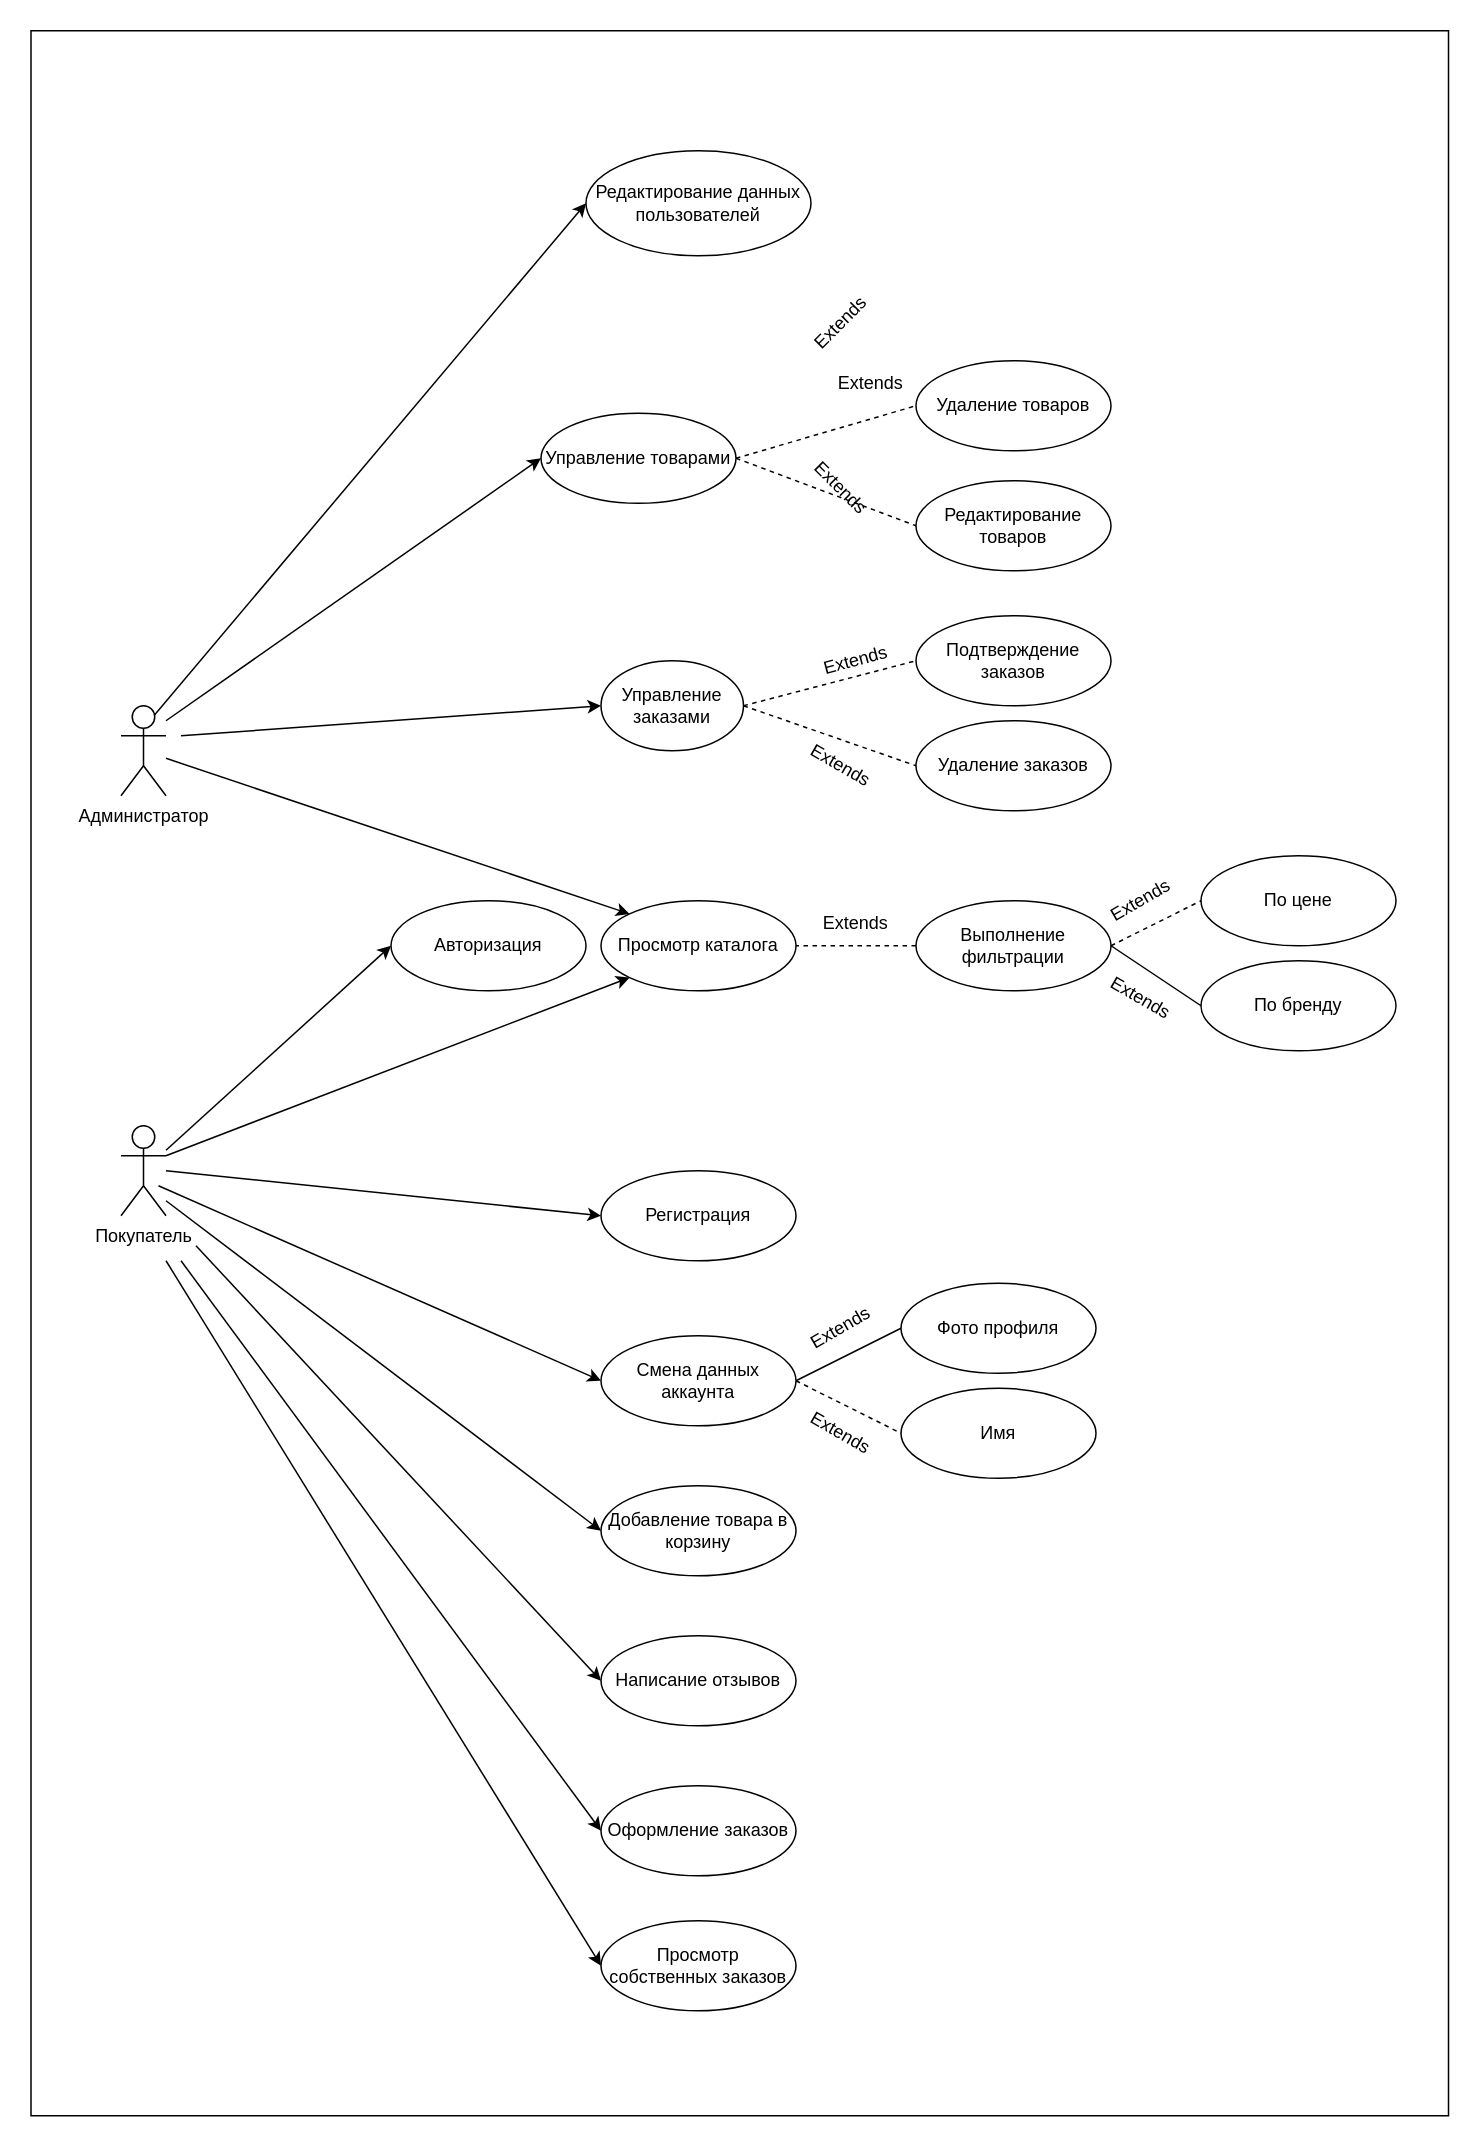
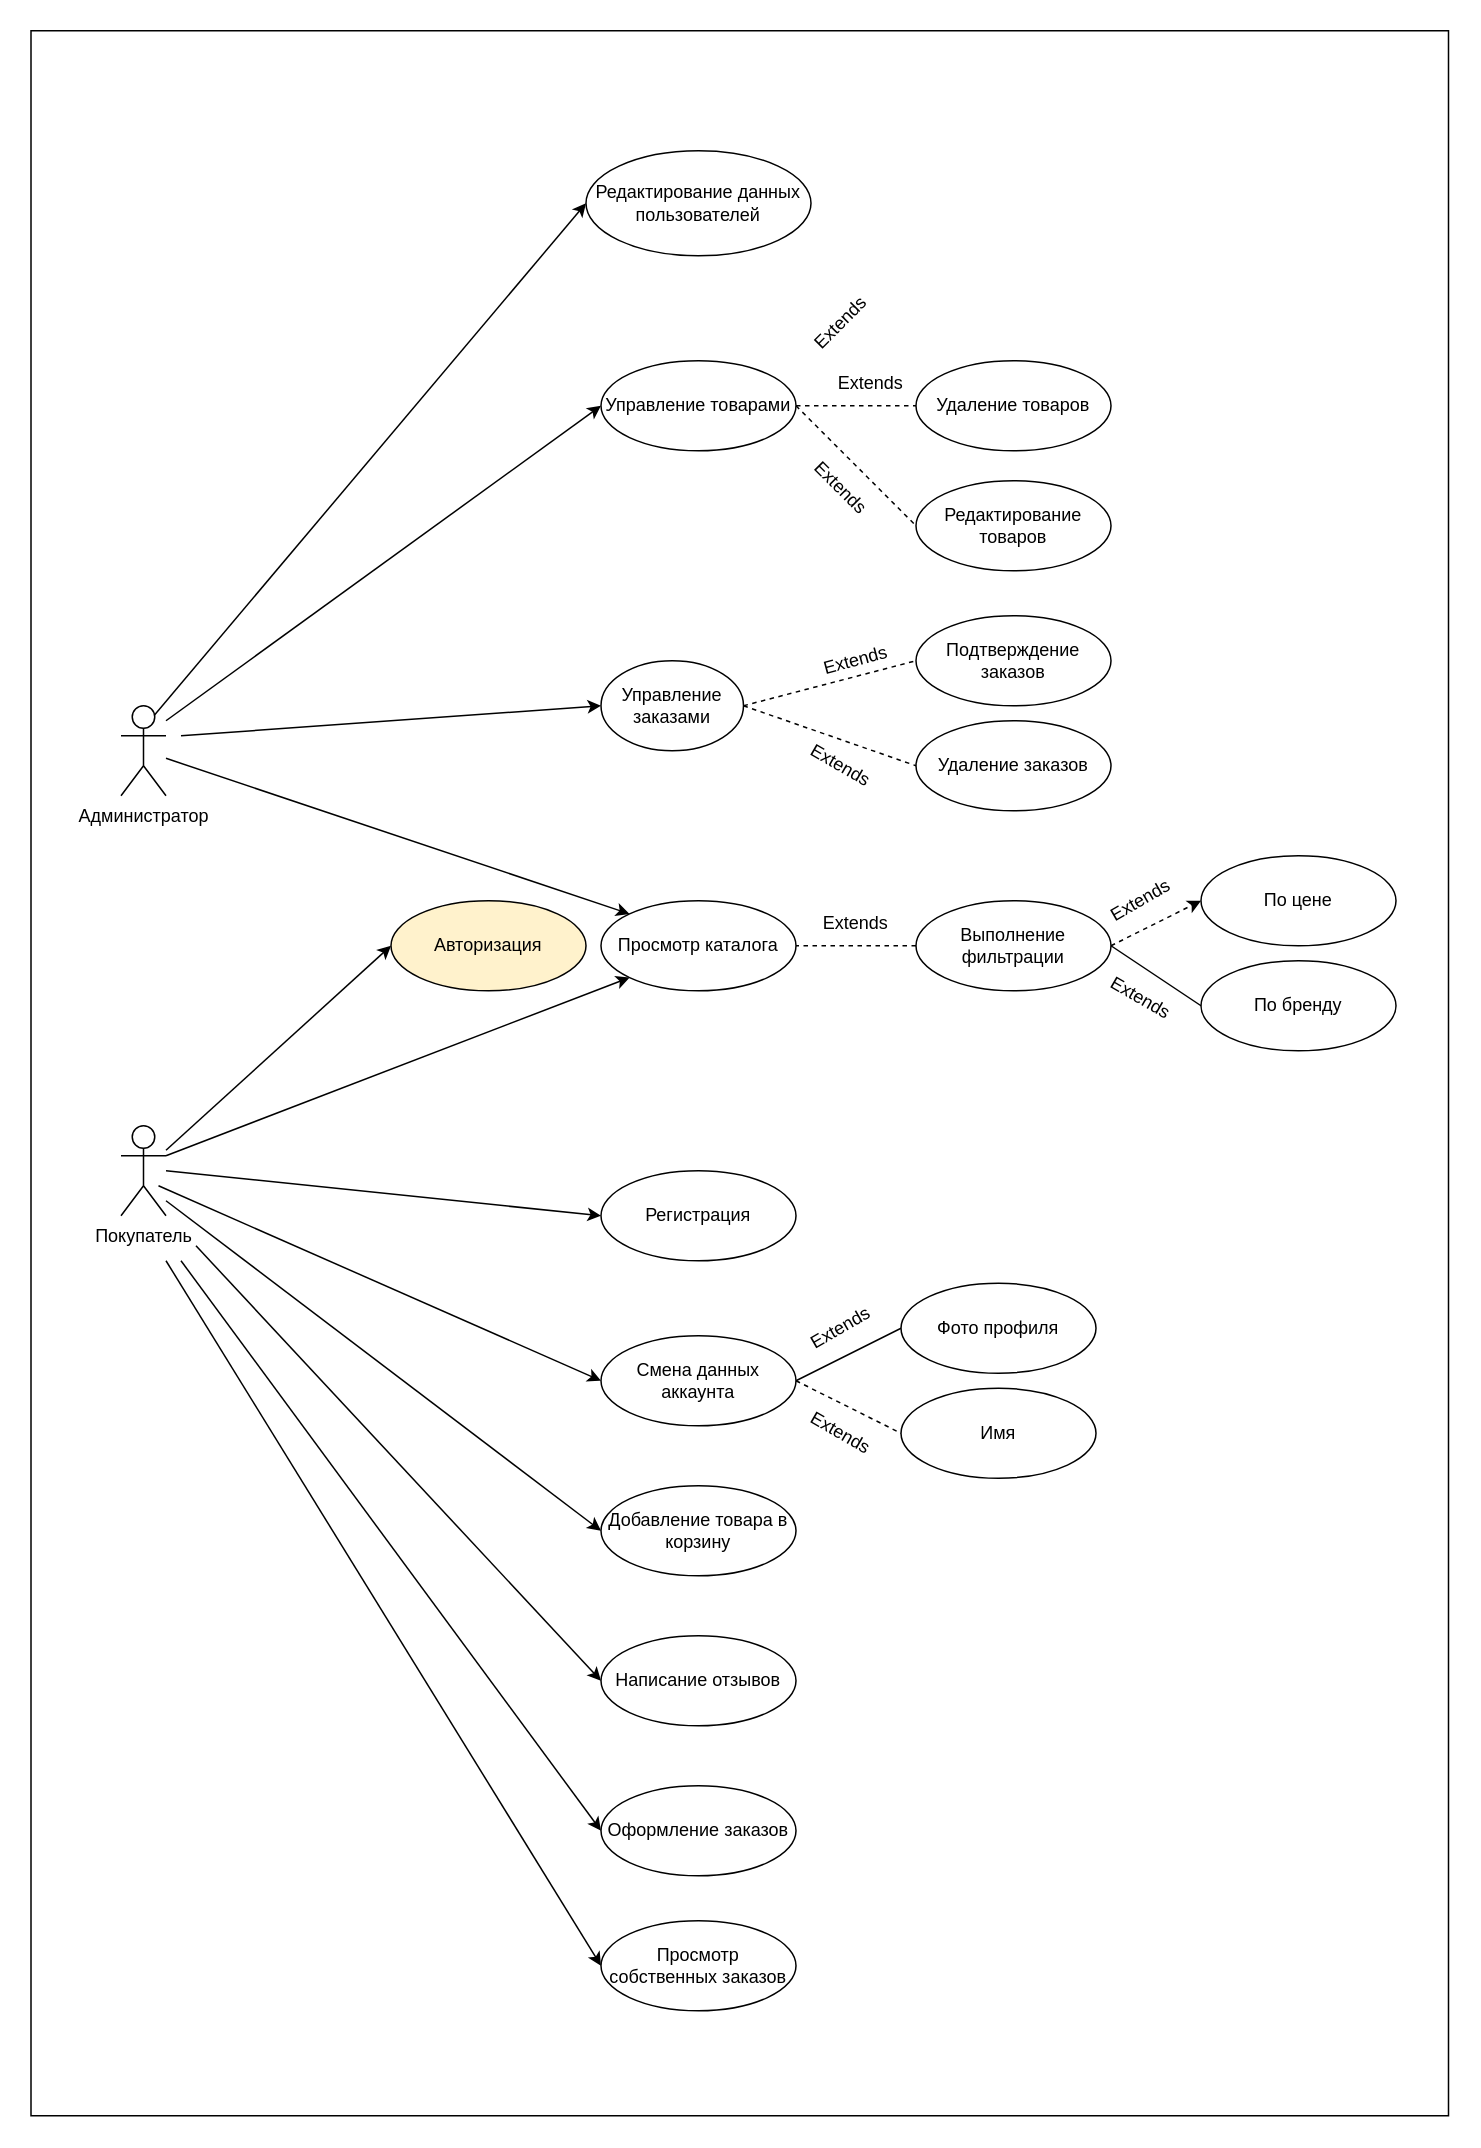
(638, 458) -> (698, 406)
(1195, 903) -> (1190, 906)
(488, 946) -> (488, 946)
